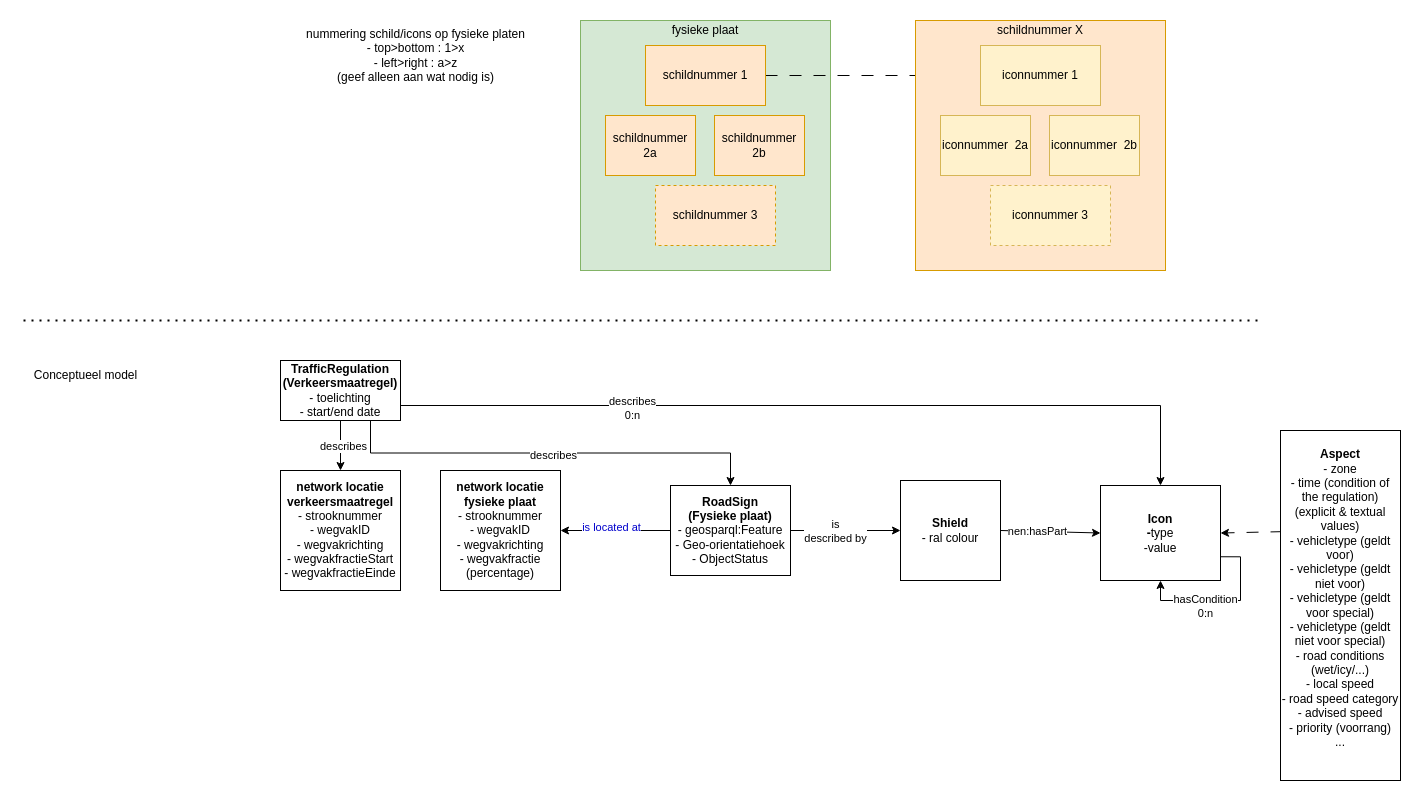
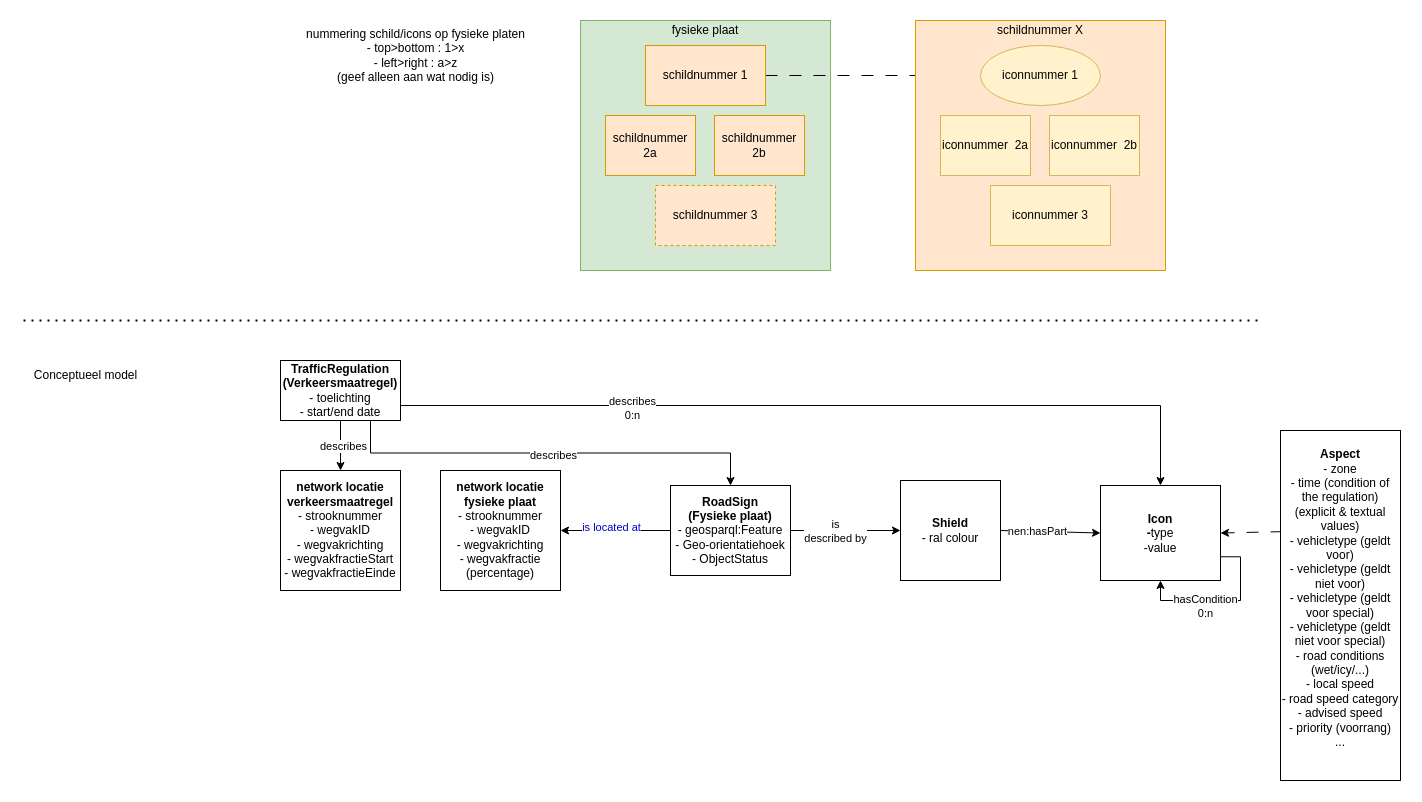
(1041, 76) -> (1041, 76)
(1051, 216) -> (1051, 216)
